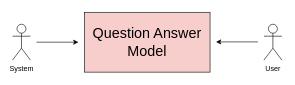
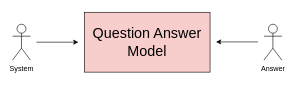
(274, 69) -> (274, 69)
